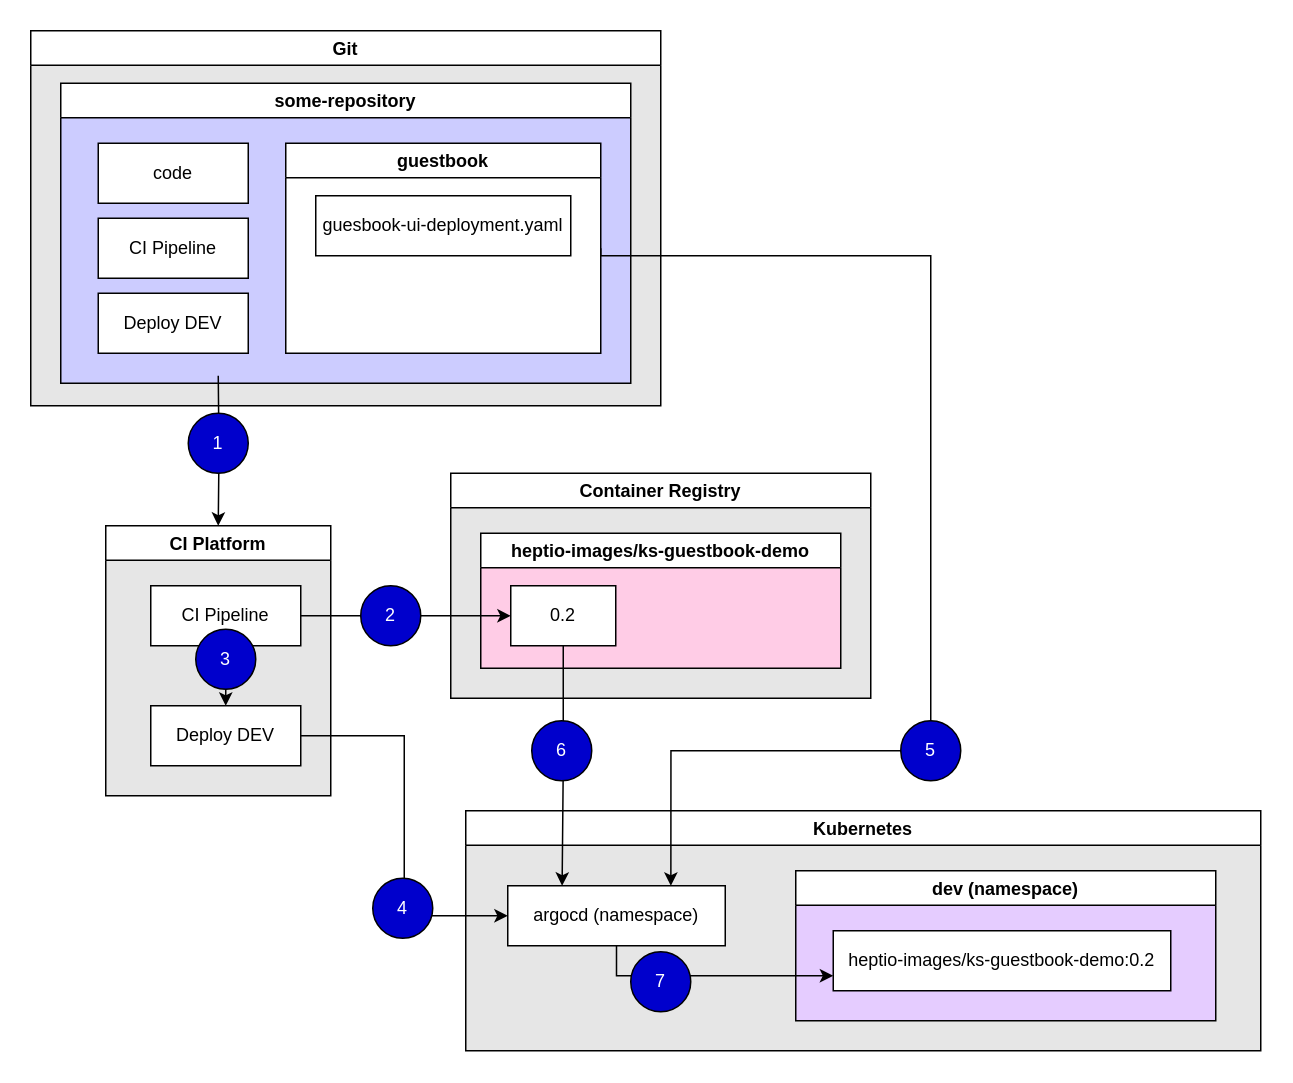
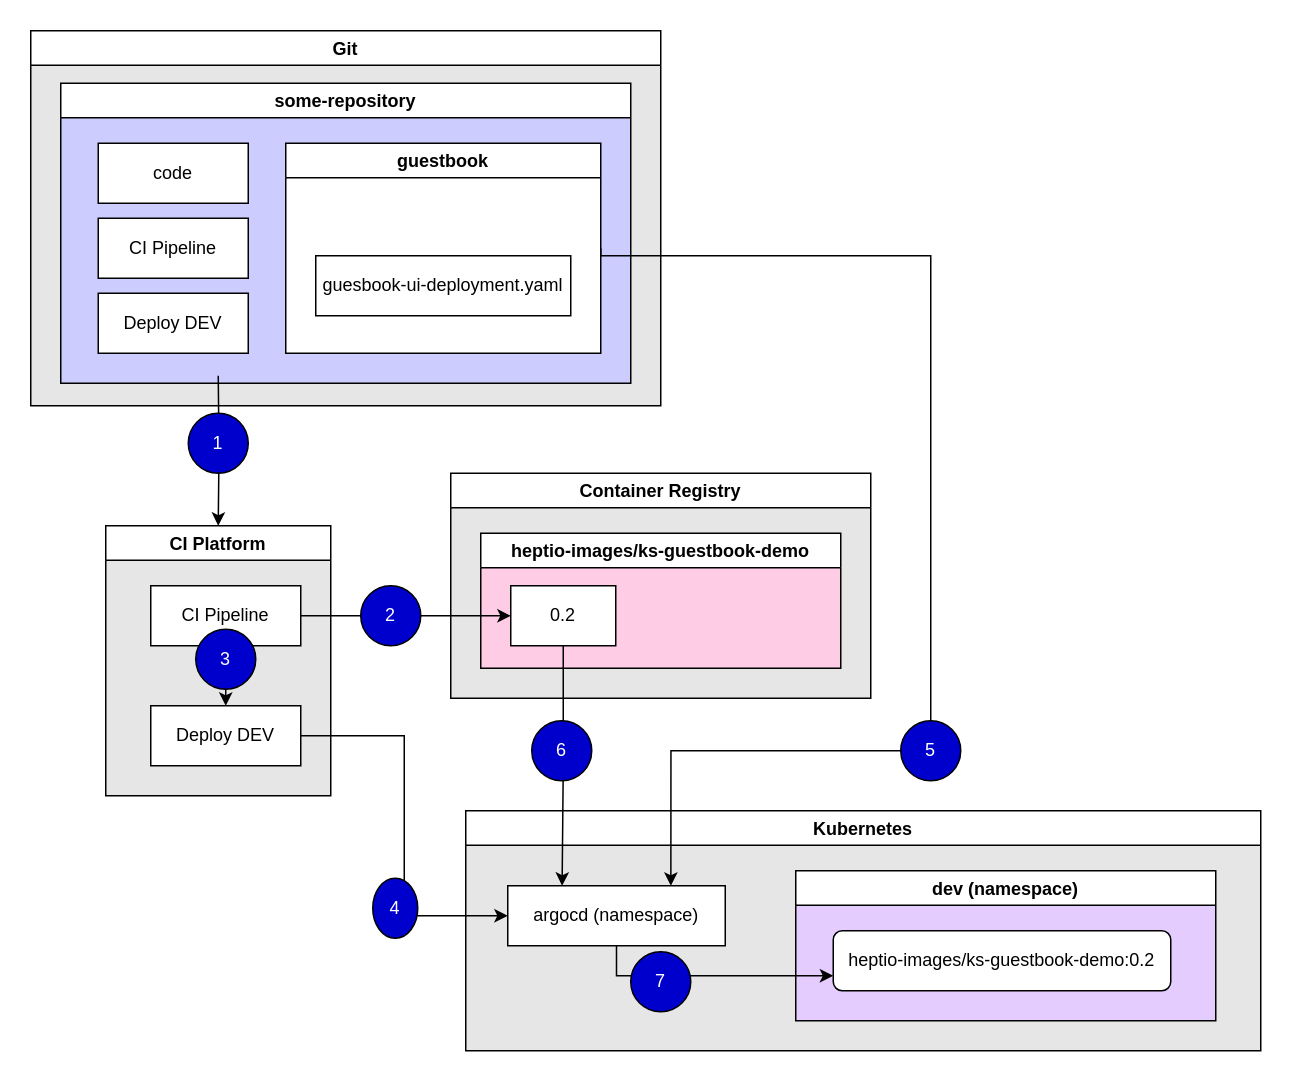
(443, 226) -> (443, 286)
(403, 908) -> (395, 908)
(1002, 961) -> (1002, 961)
